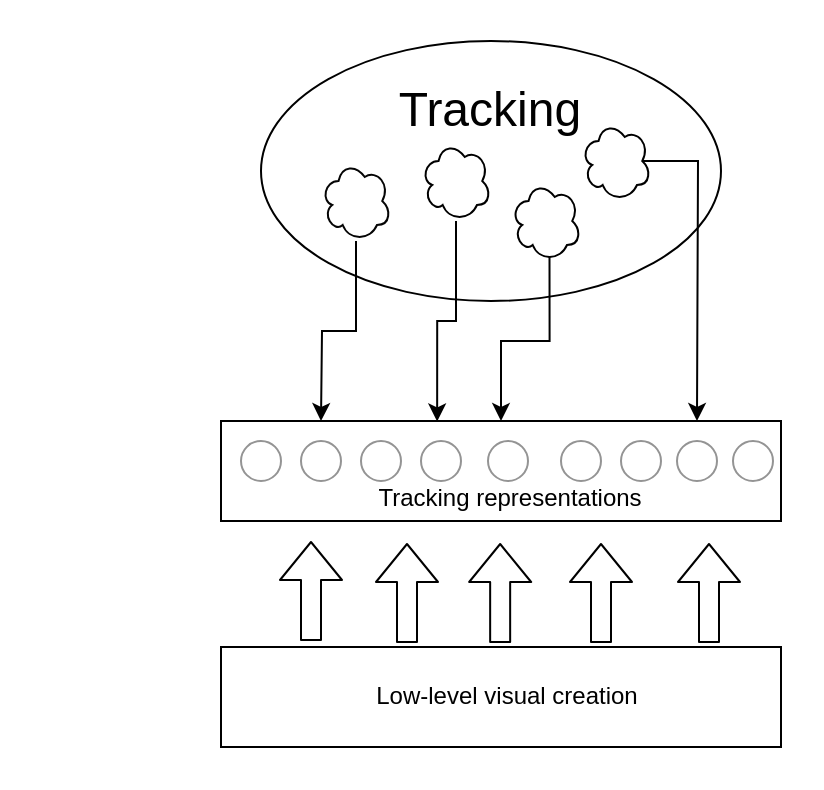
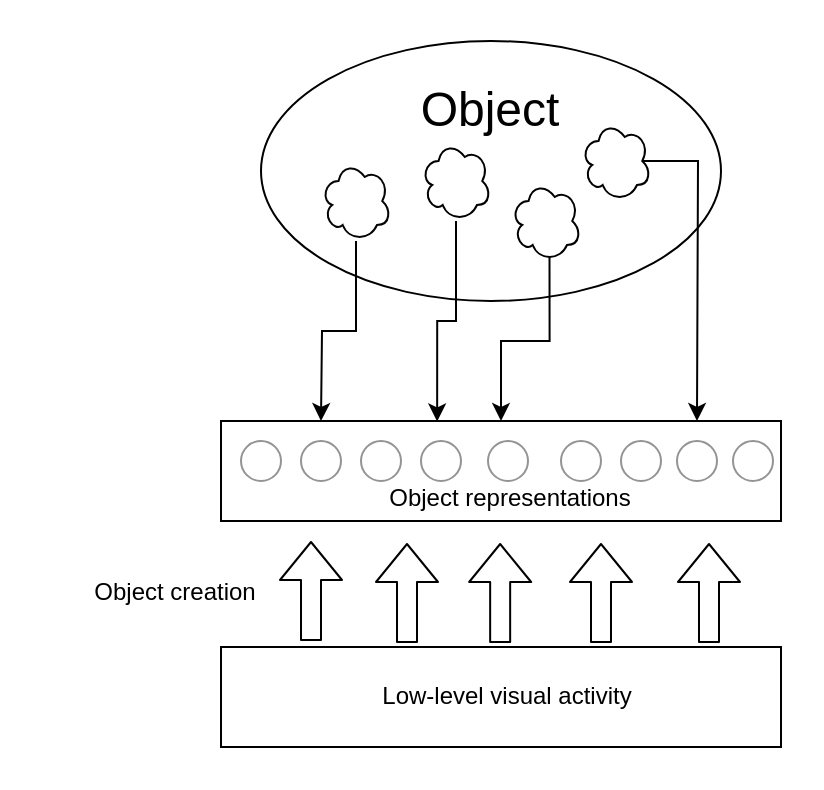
(491, 111) -> (491, 111)
(511, 499) -> (511, 499)
none -> (176, 593)
(508, 697) -> (508, 697)
